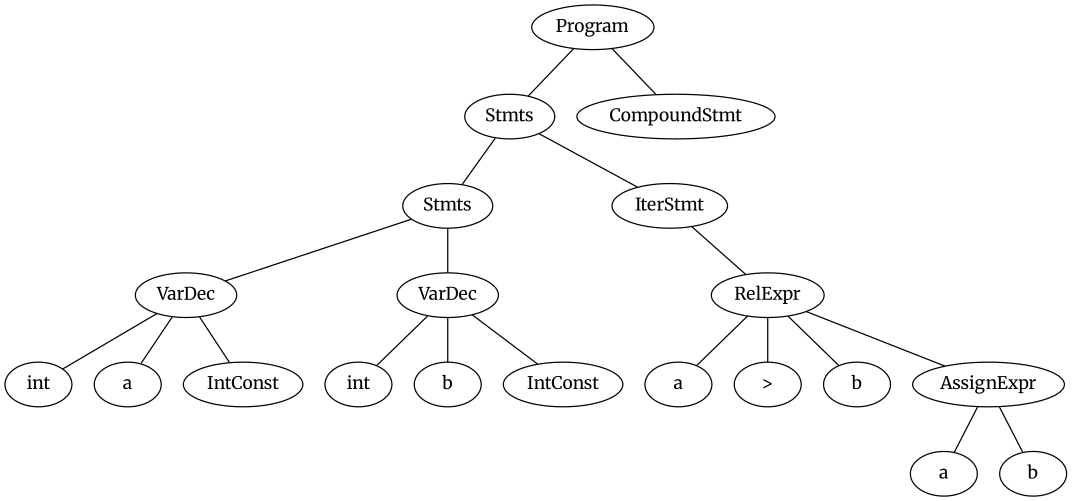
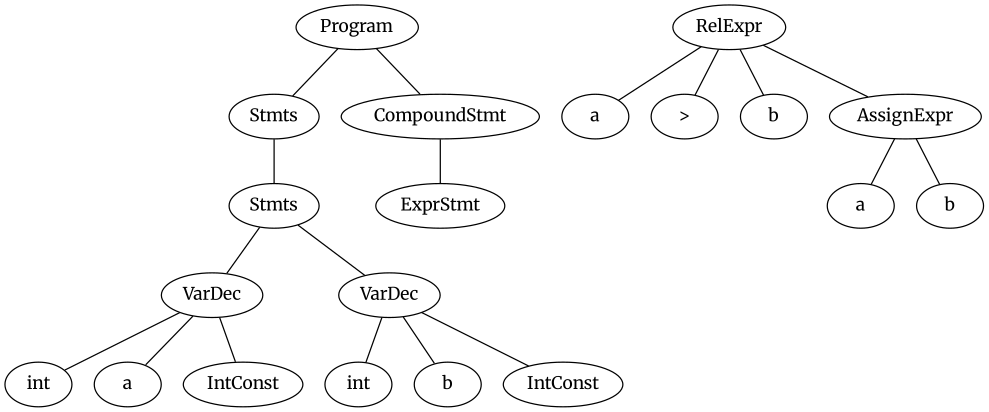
none -> (440, 206)
(670, 206) -> none
